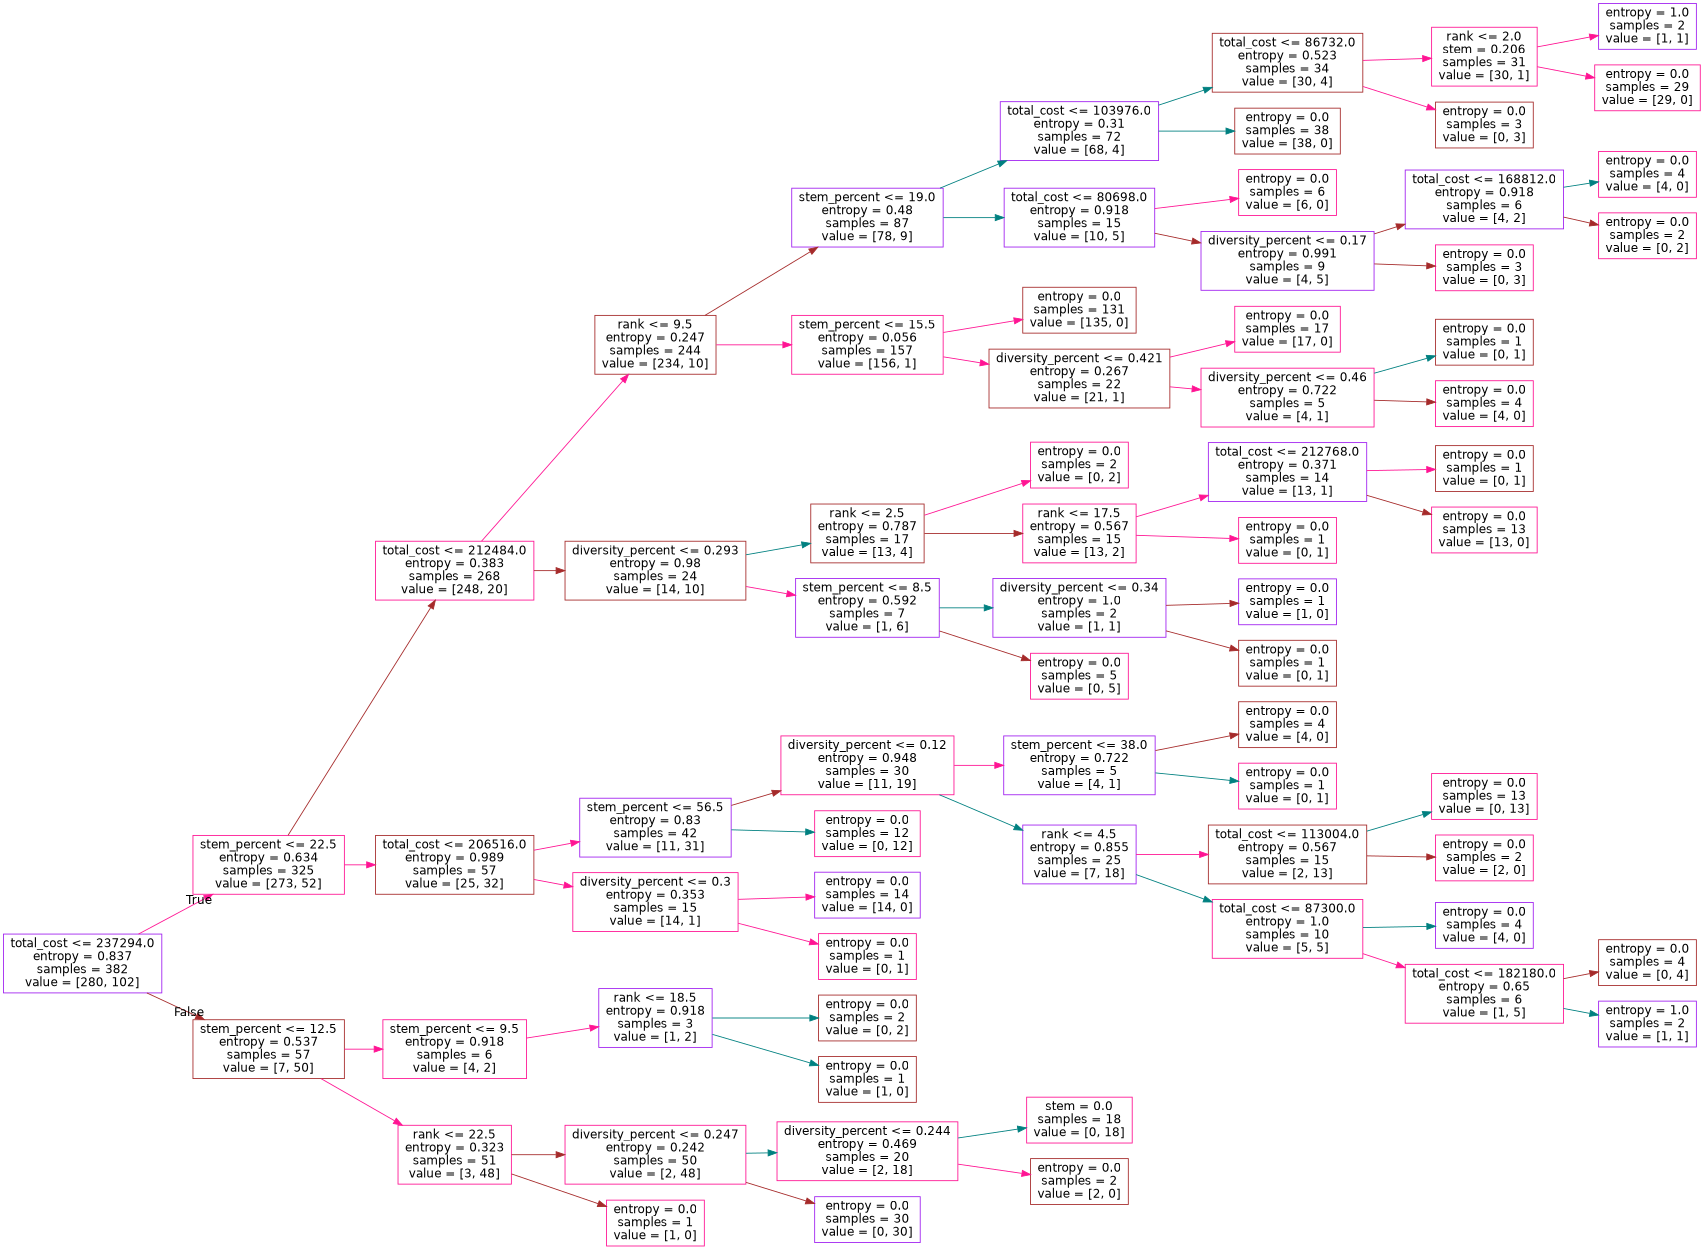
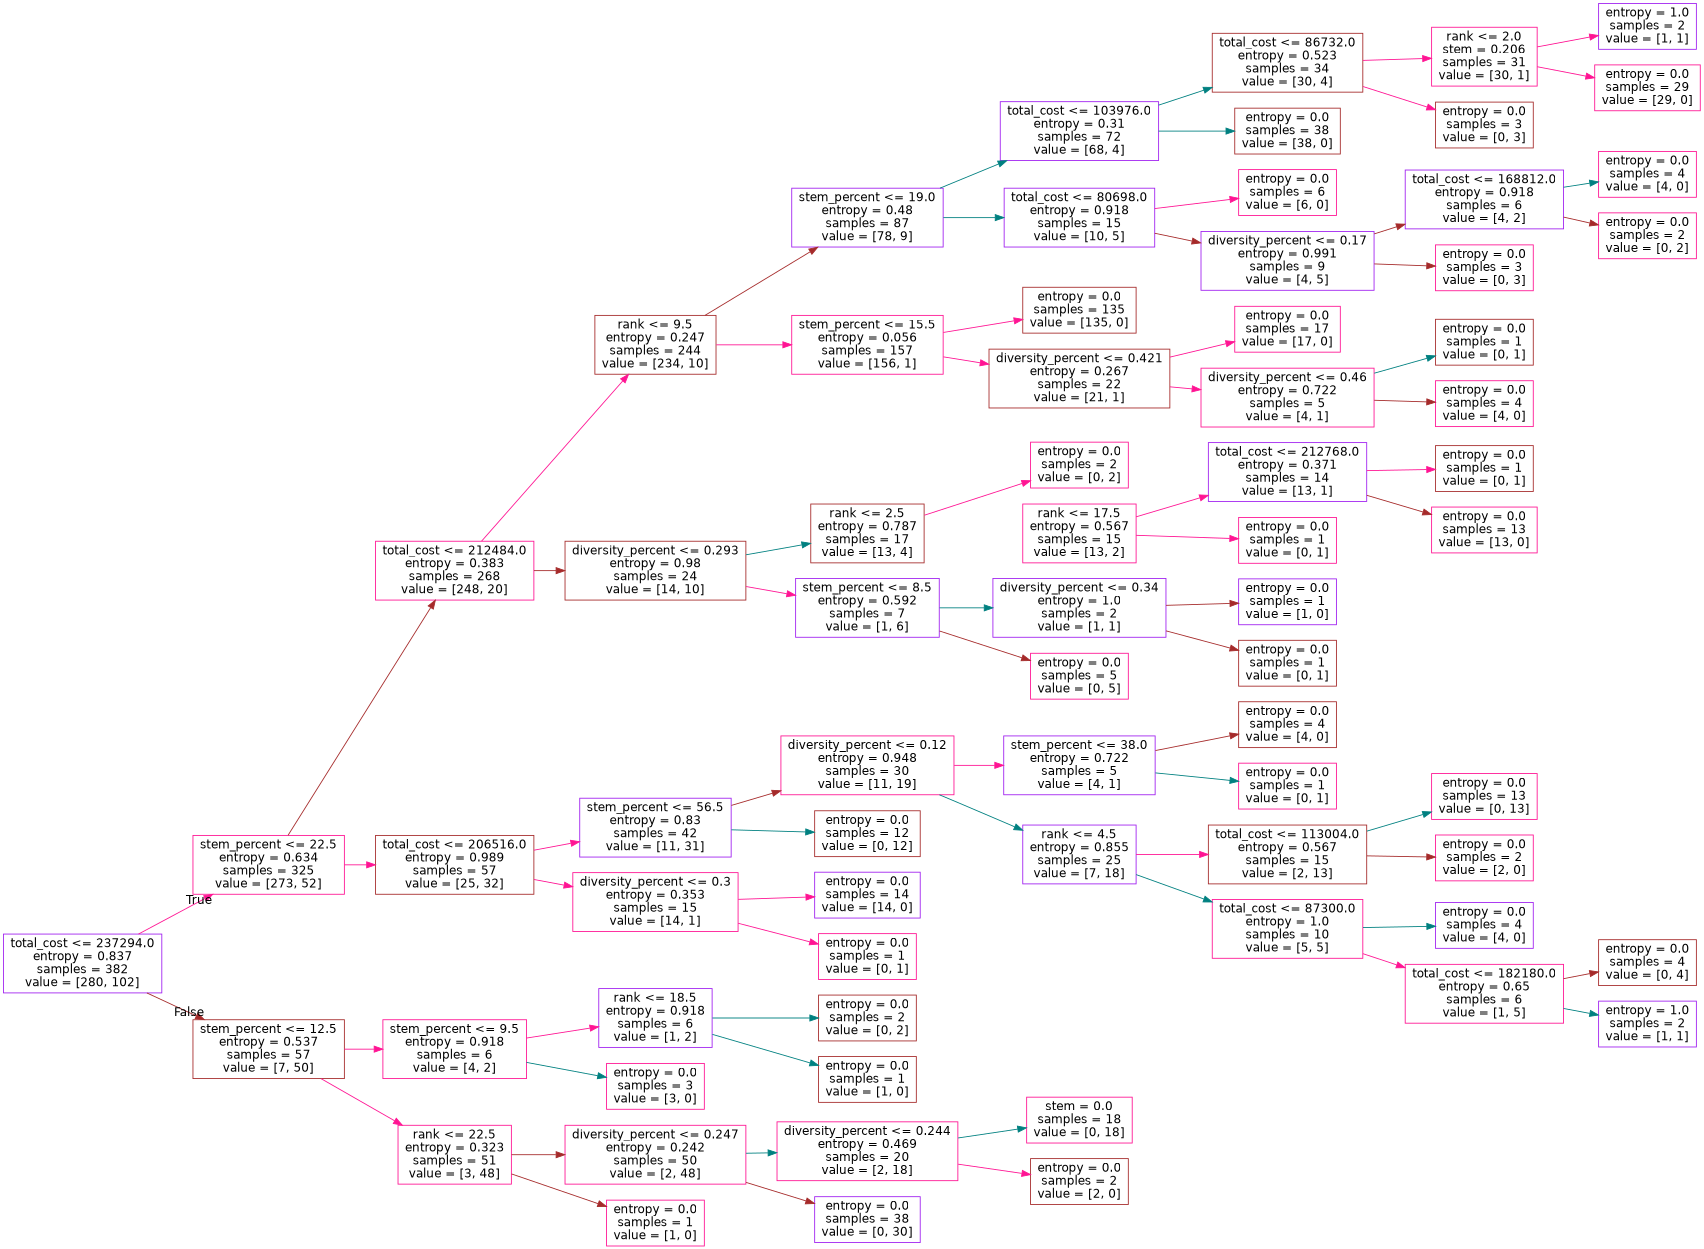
(1079, 310) -> (1079, 310)
(969, 533) -> none
(867, 834) -> (867, 834)
(655, 1018) -> (655, 1018)
none -> (655, 1086)
(867, 1220) -> (867, 1220)
